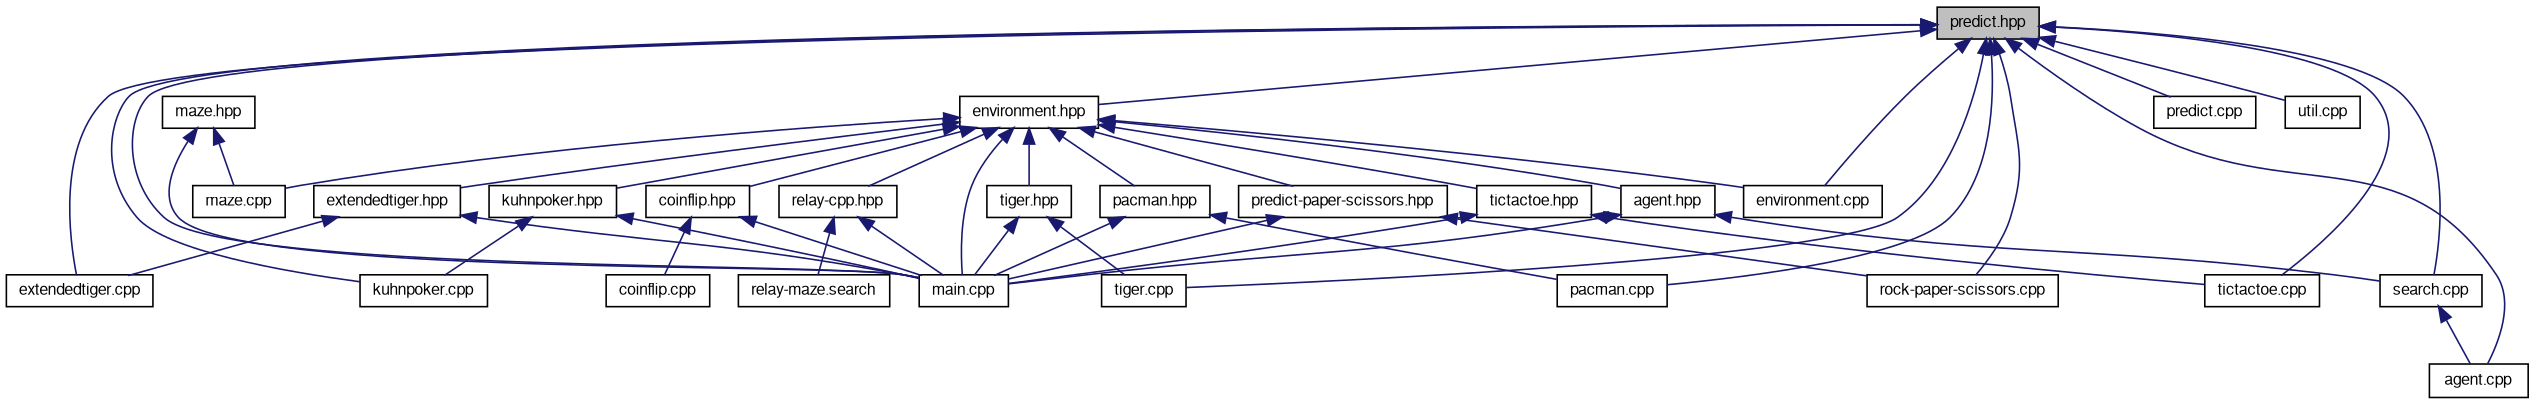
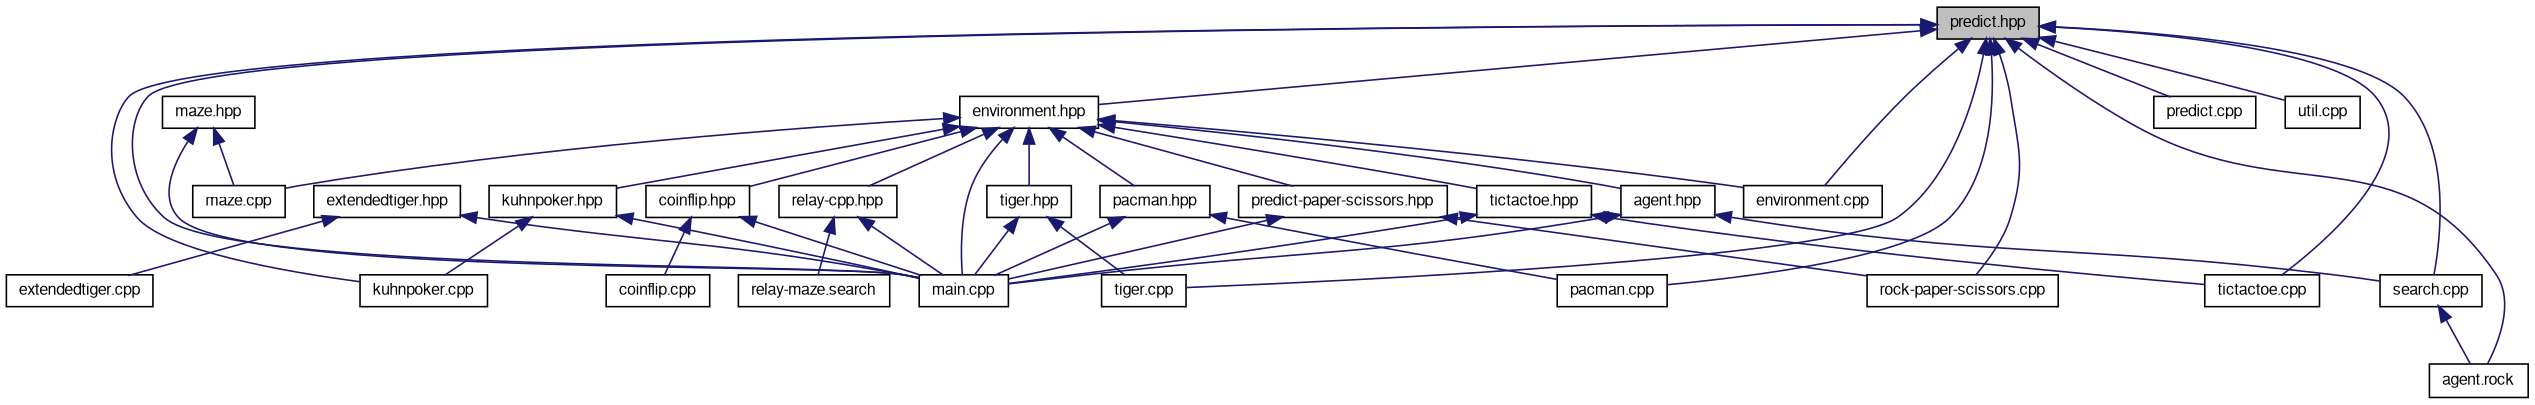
(918, 38) -> none
(702, 154) -> none
(2479, 381) -> (2479, 381)
